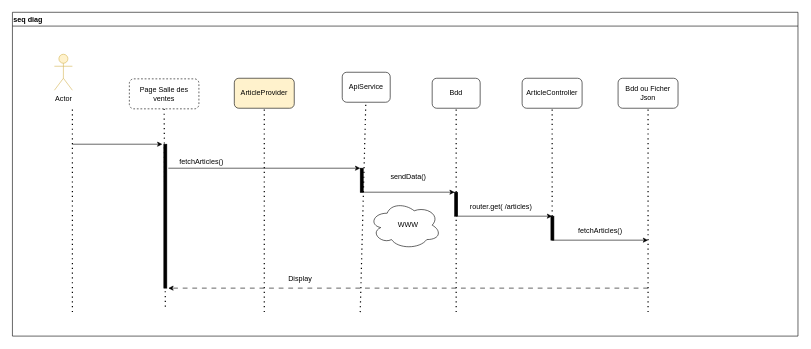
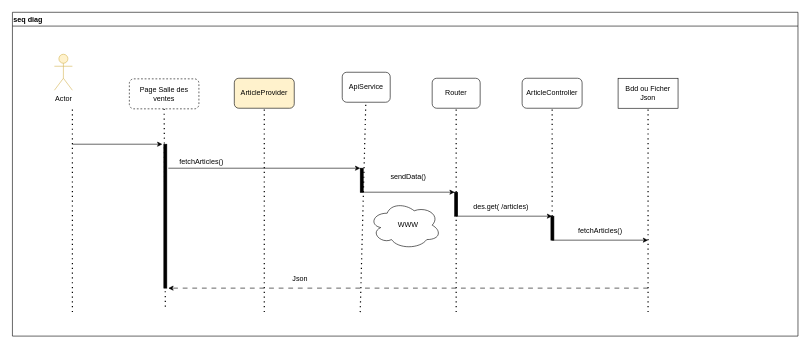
(456, 93) -> (456, 93)
(648, 93) -> (648, 93)
(501, 207) -> (501, 207)
(300, 279) -> (300, 279)
